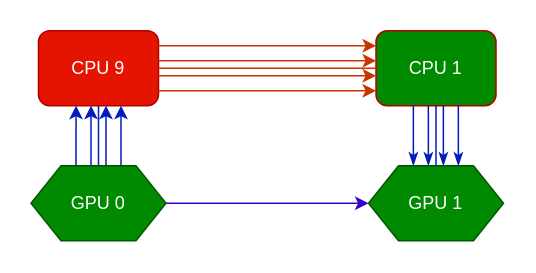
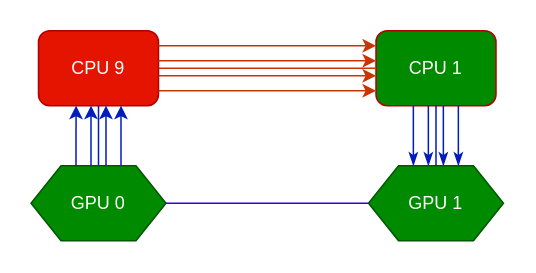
(357, 203) -> (361, 203)
